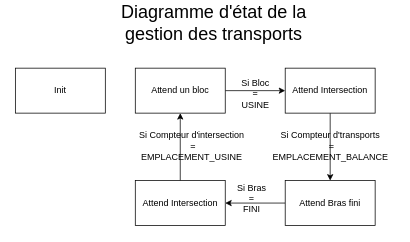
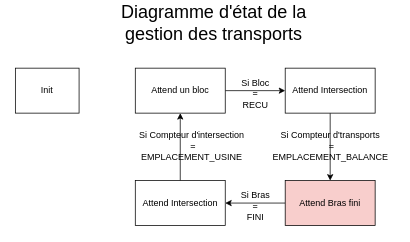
(60, 90) -> (47, 90)
(256, 94) -> (256, 94)
(252, 195) -> (255, 203)
(330, 203) -> (330, 203)
